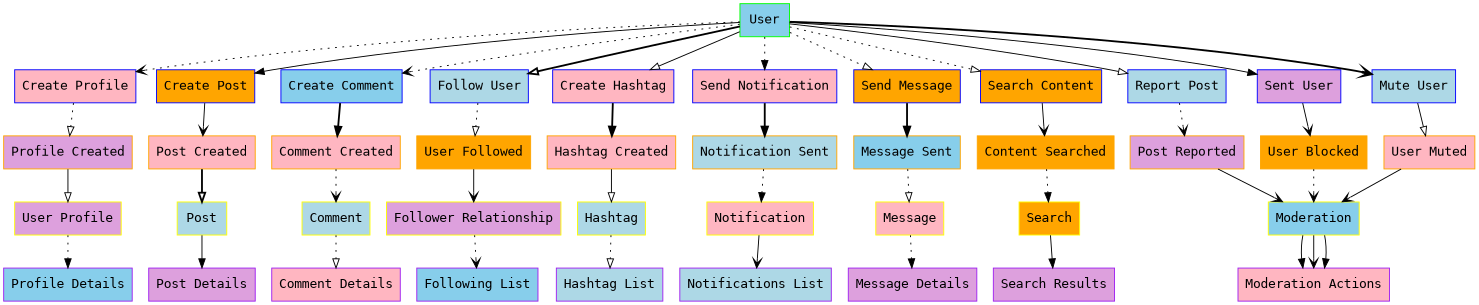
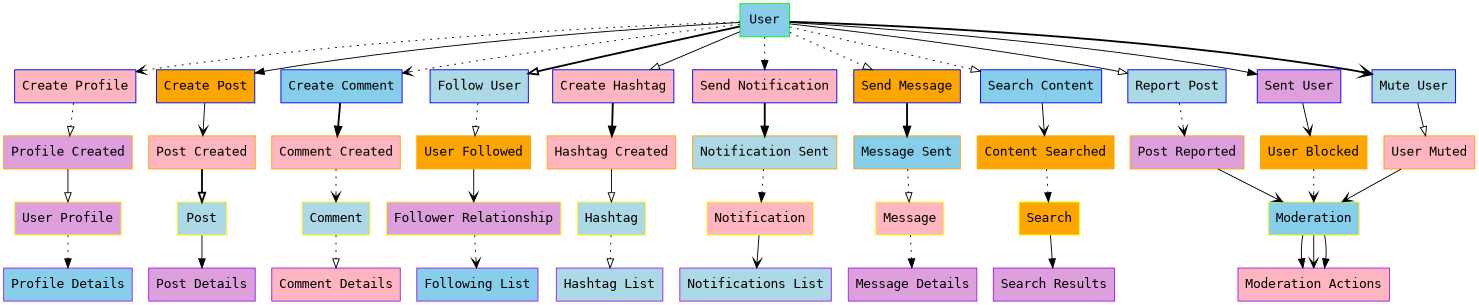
(1041, 86) -> (1041, 86)
